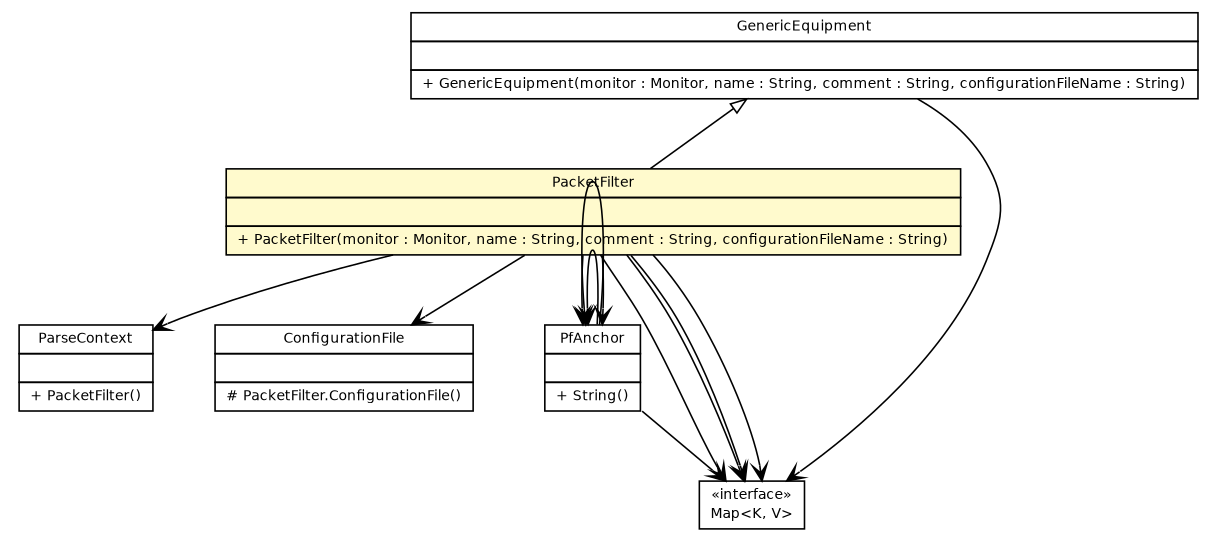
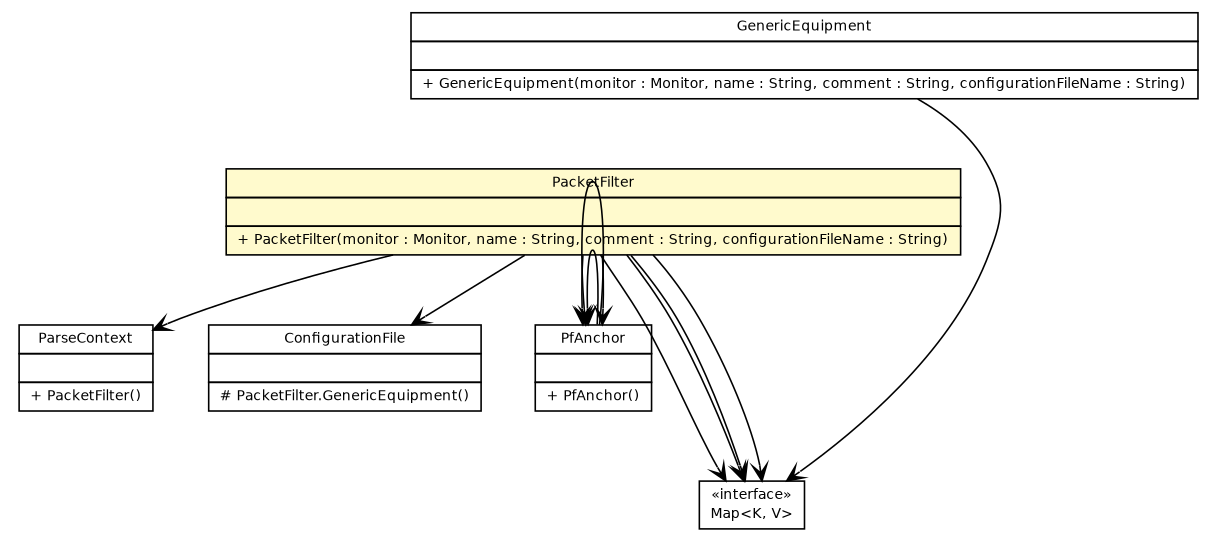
(692, 139) -> none
(344, 396) -> (345, 396)
(593, 396) -> (593, 396)
(677, 441) -> none
